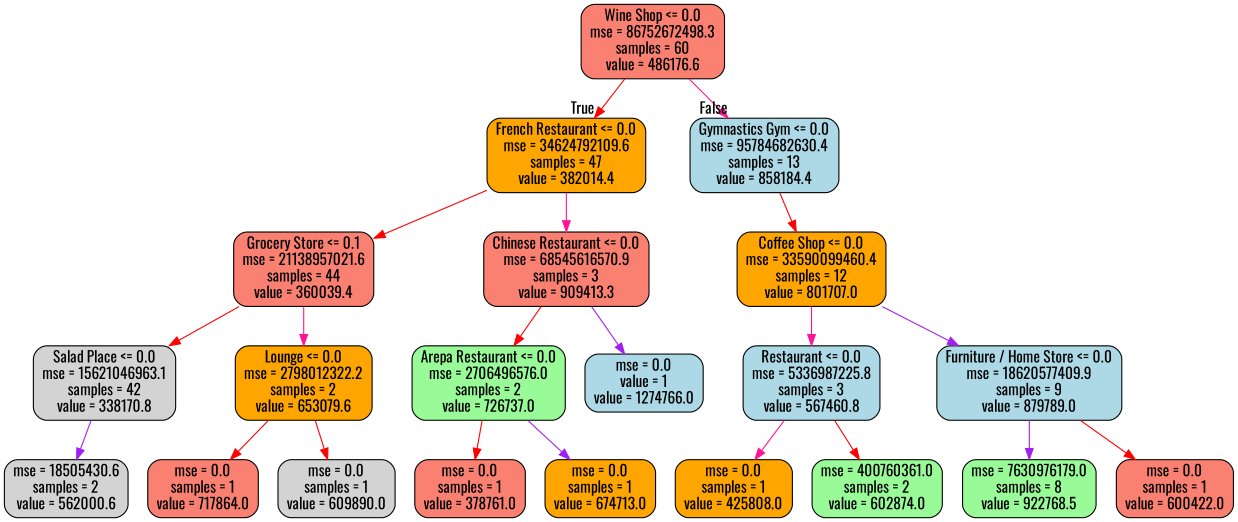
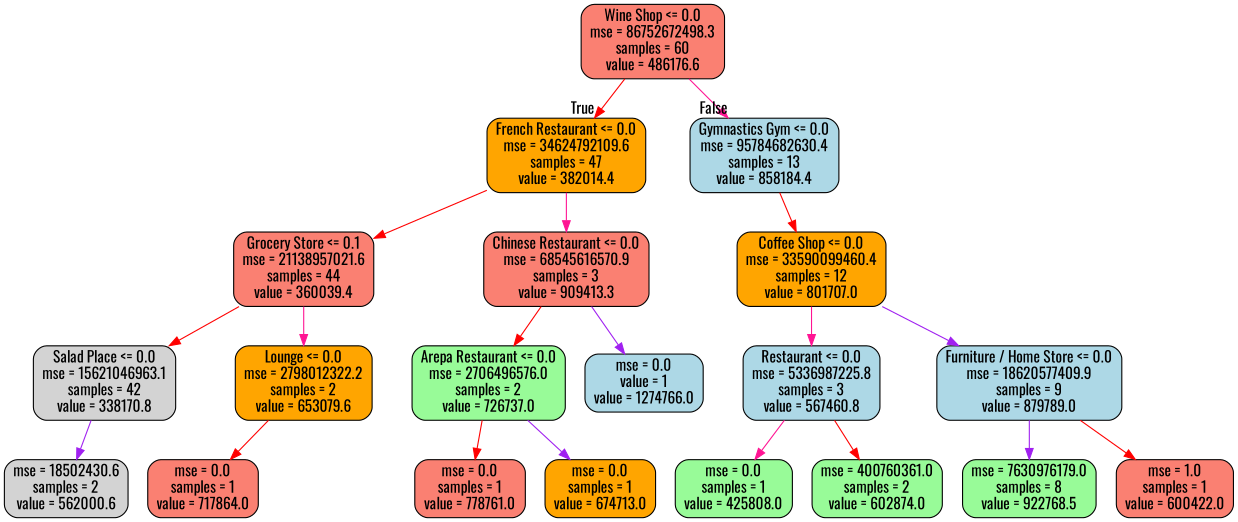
(66, 489) -> (66, 489)
(337, 489) -> none
(470, 489) -> (470, 489)
(734, 489) -> (734, 489)
(1175, 489) -> (1175, 489)
